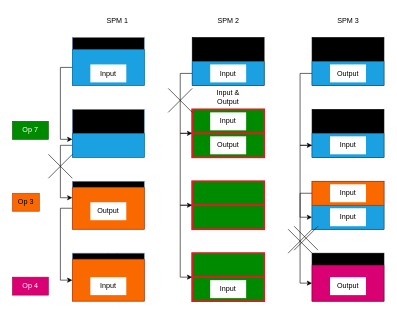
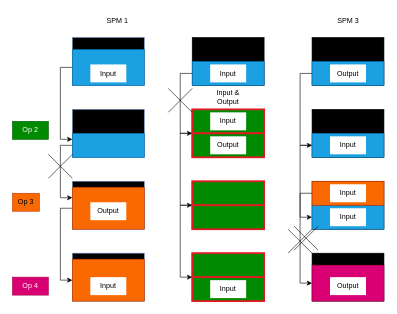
(228, 21) -> none
(30, 131) -> (30, 131)
